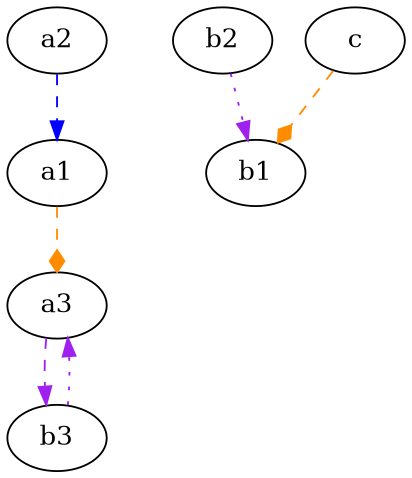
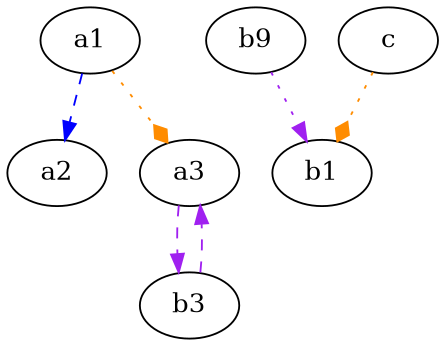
(223, 40) -> (256, 40)
(57, 98) -> (76, 98)
(312, 98) -> (360, 97)
(57, 228) -> (133, 98)
(69, 381) -> (202, 248)
